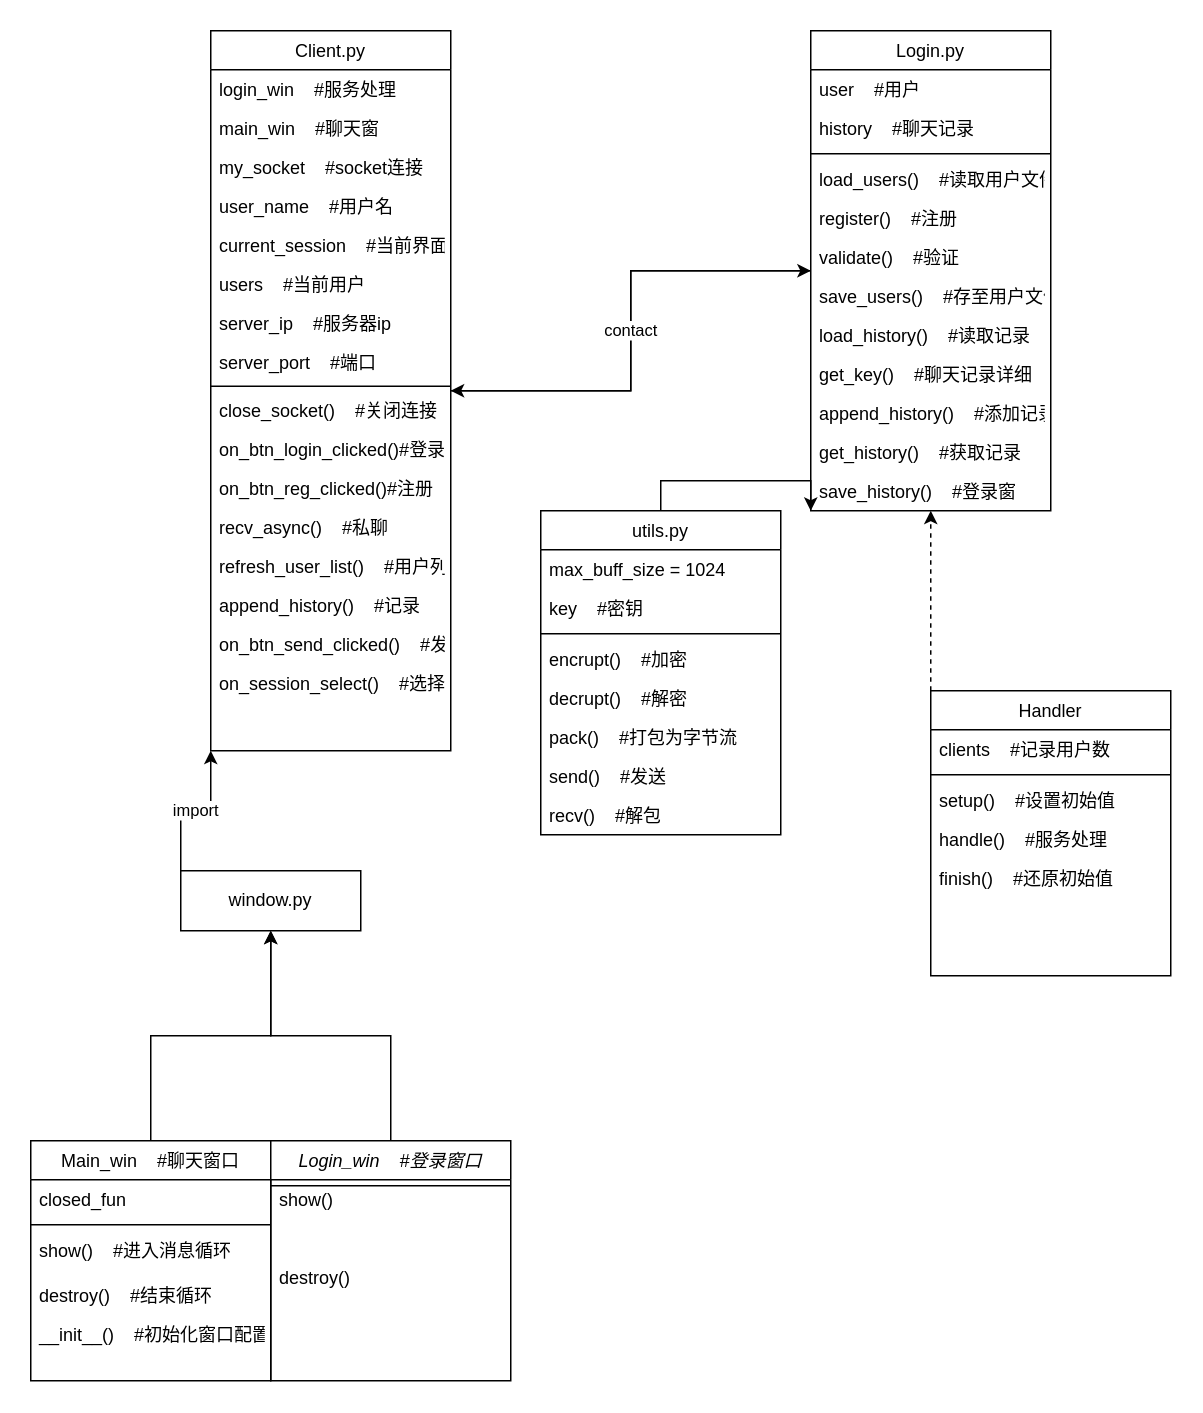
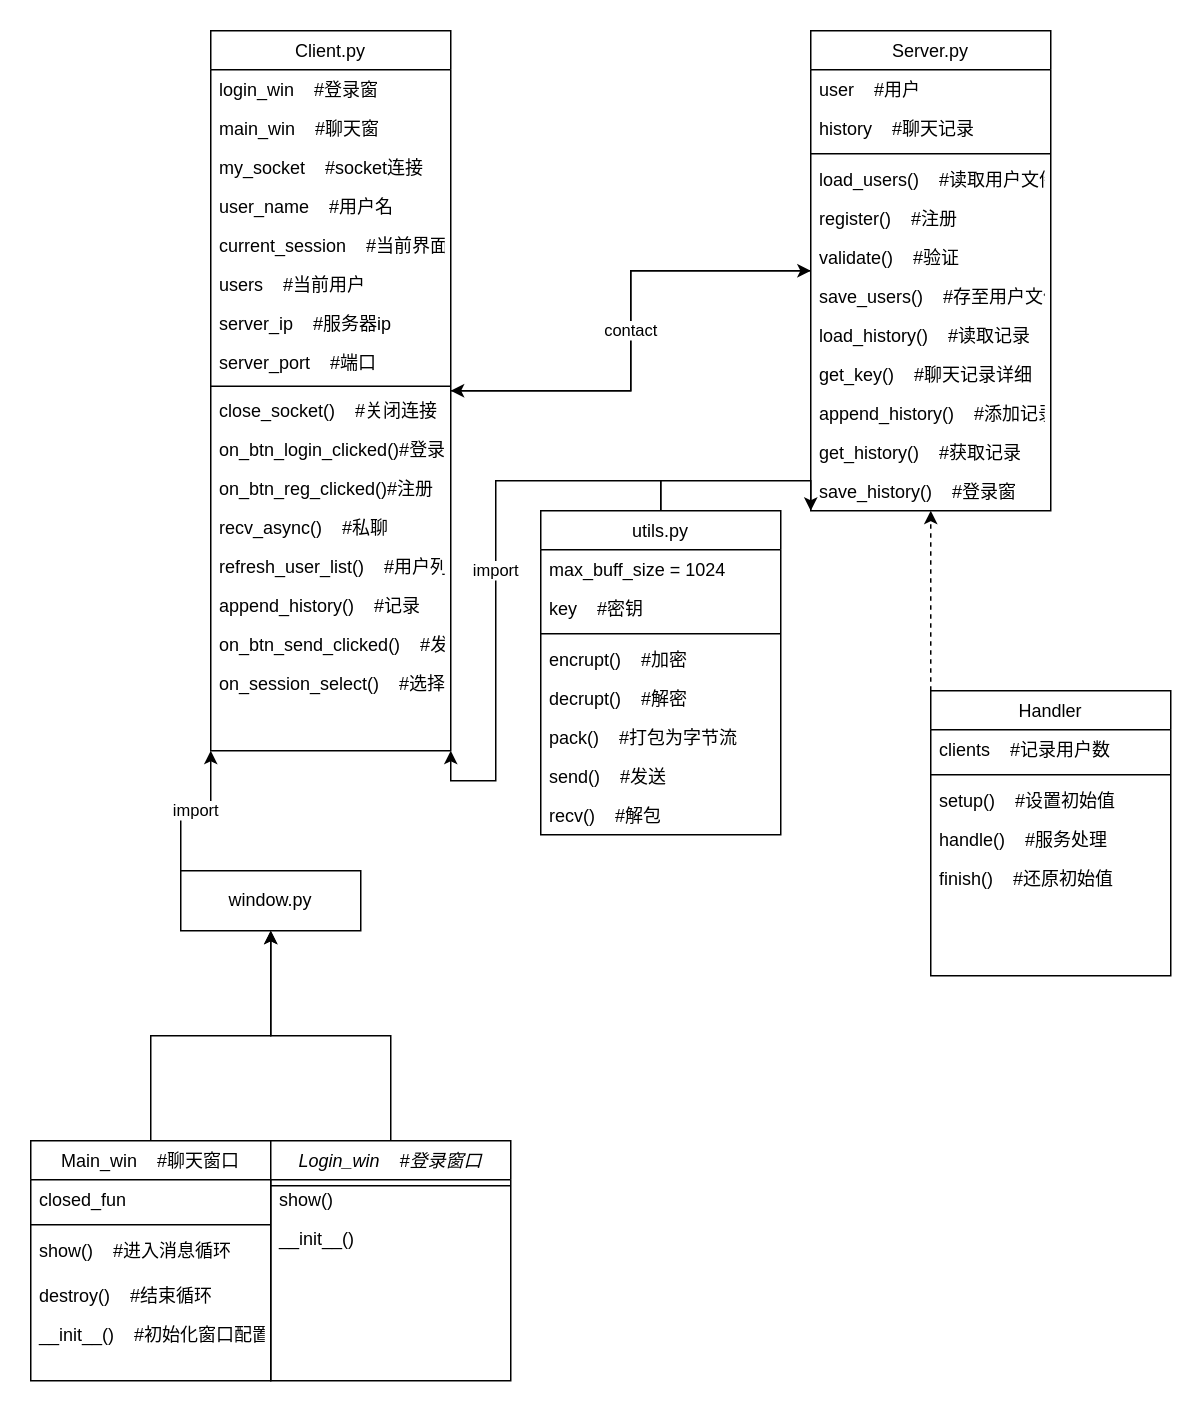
(930, 51) -> (930, 51)
(319, 90) -> (310, 90)
none -> (496, 583)
none -> (391, 1238)
(391, 1277) -> none
